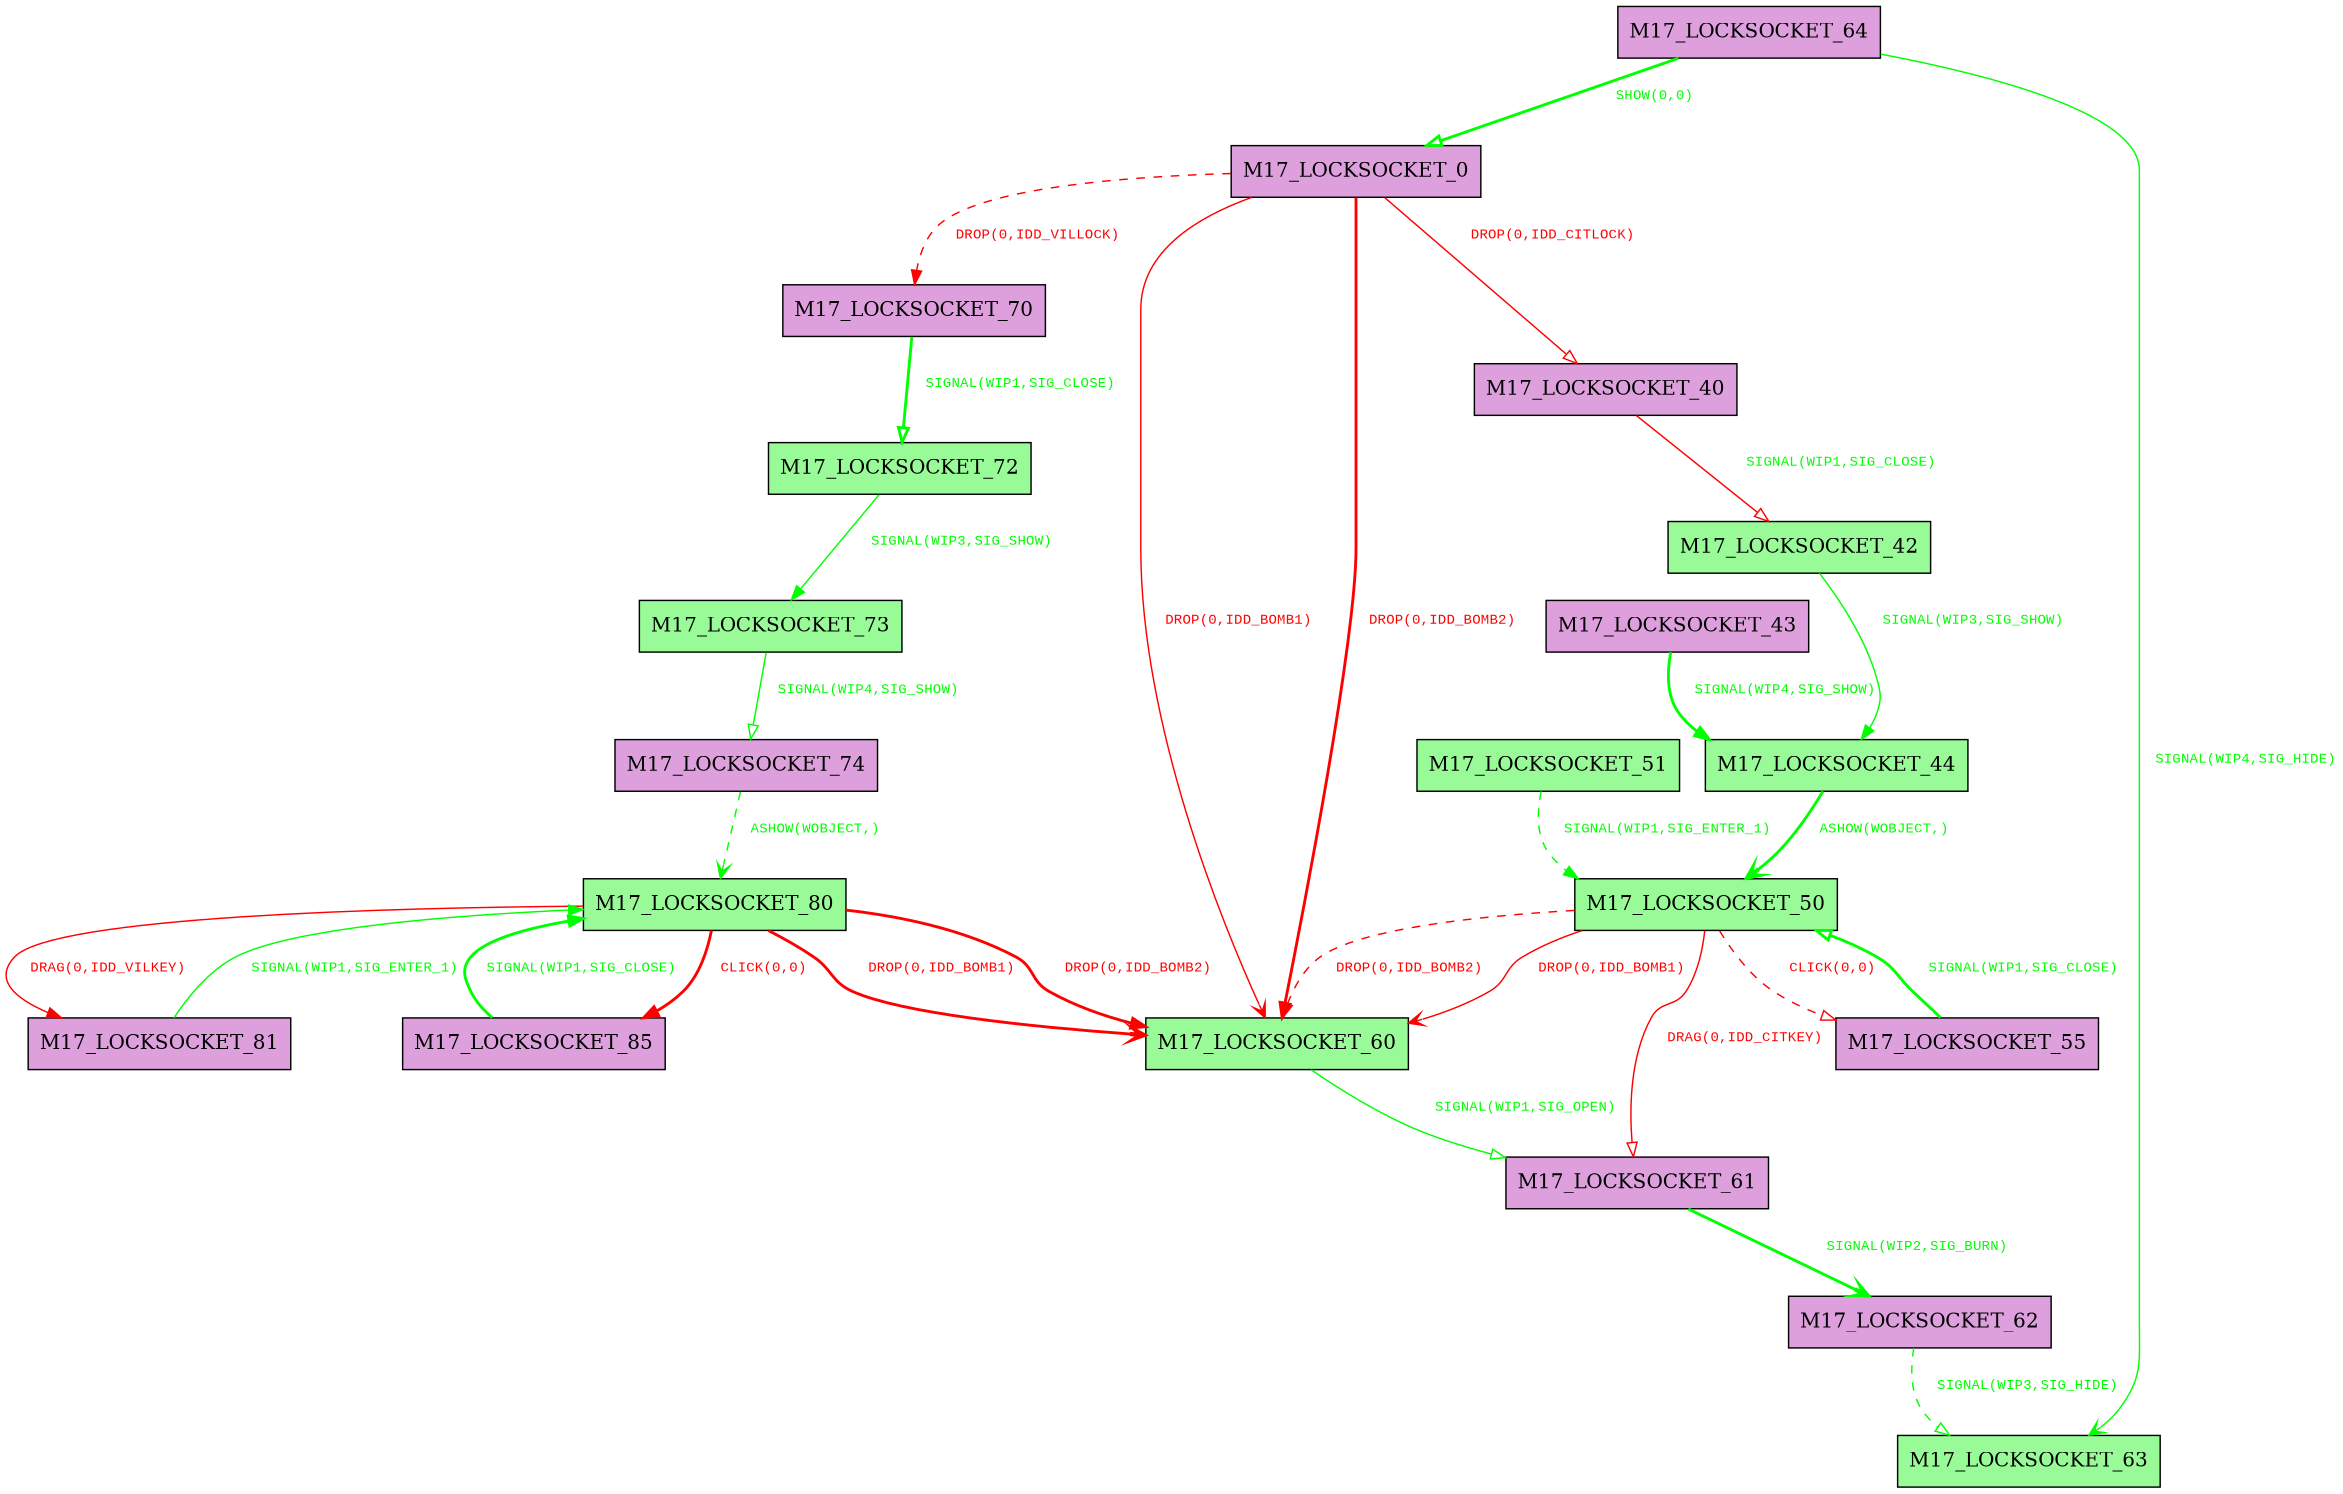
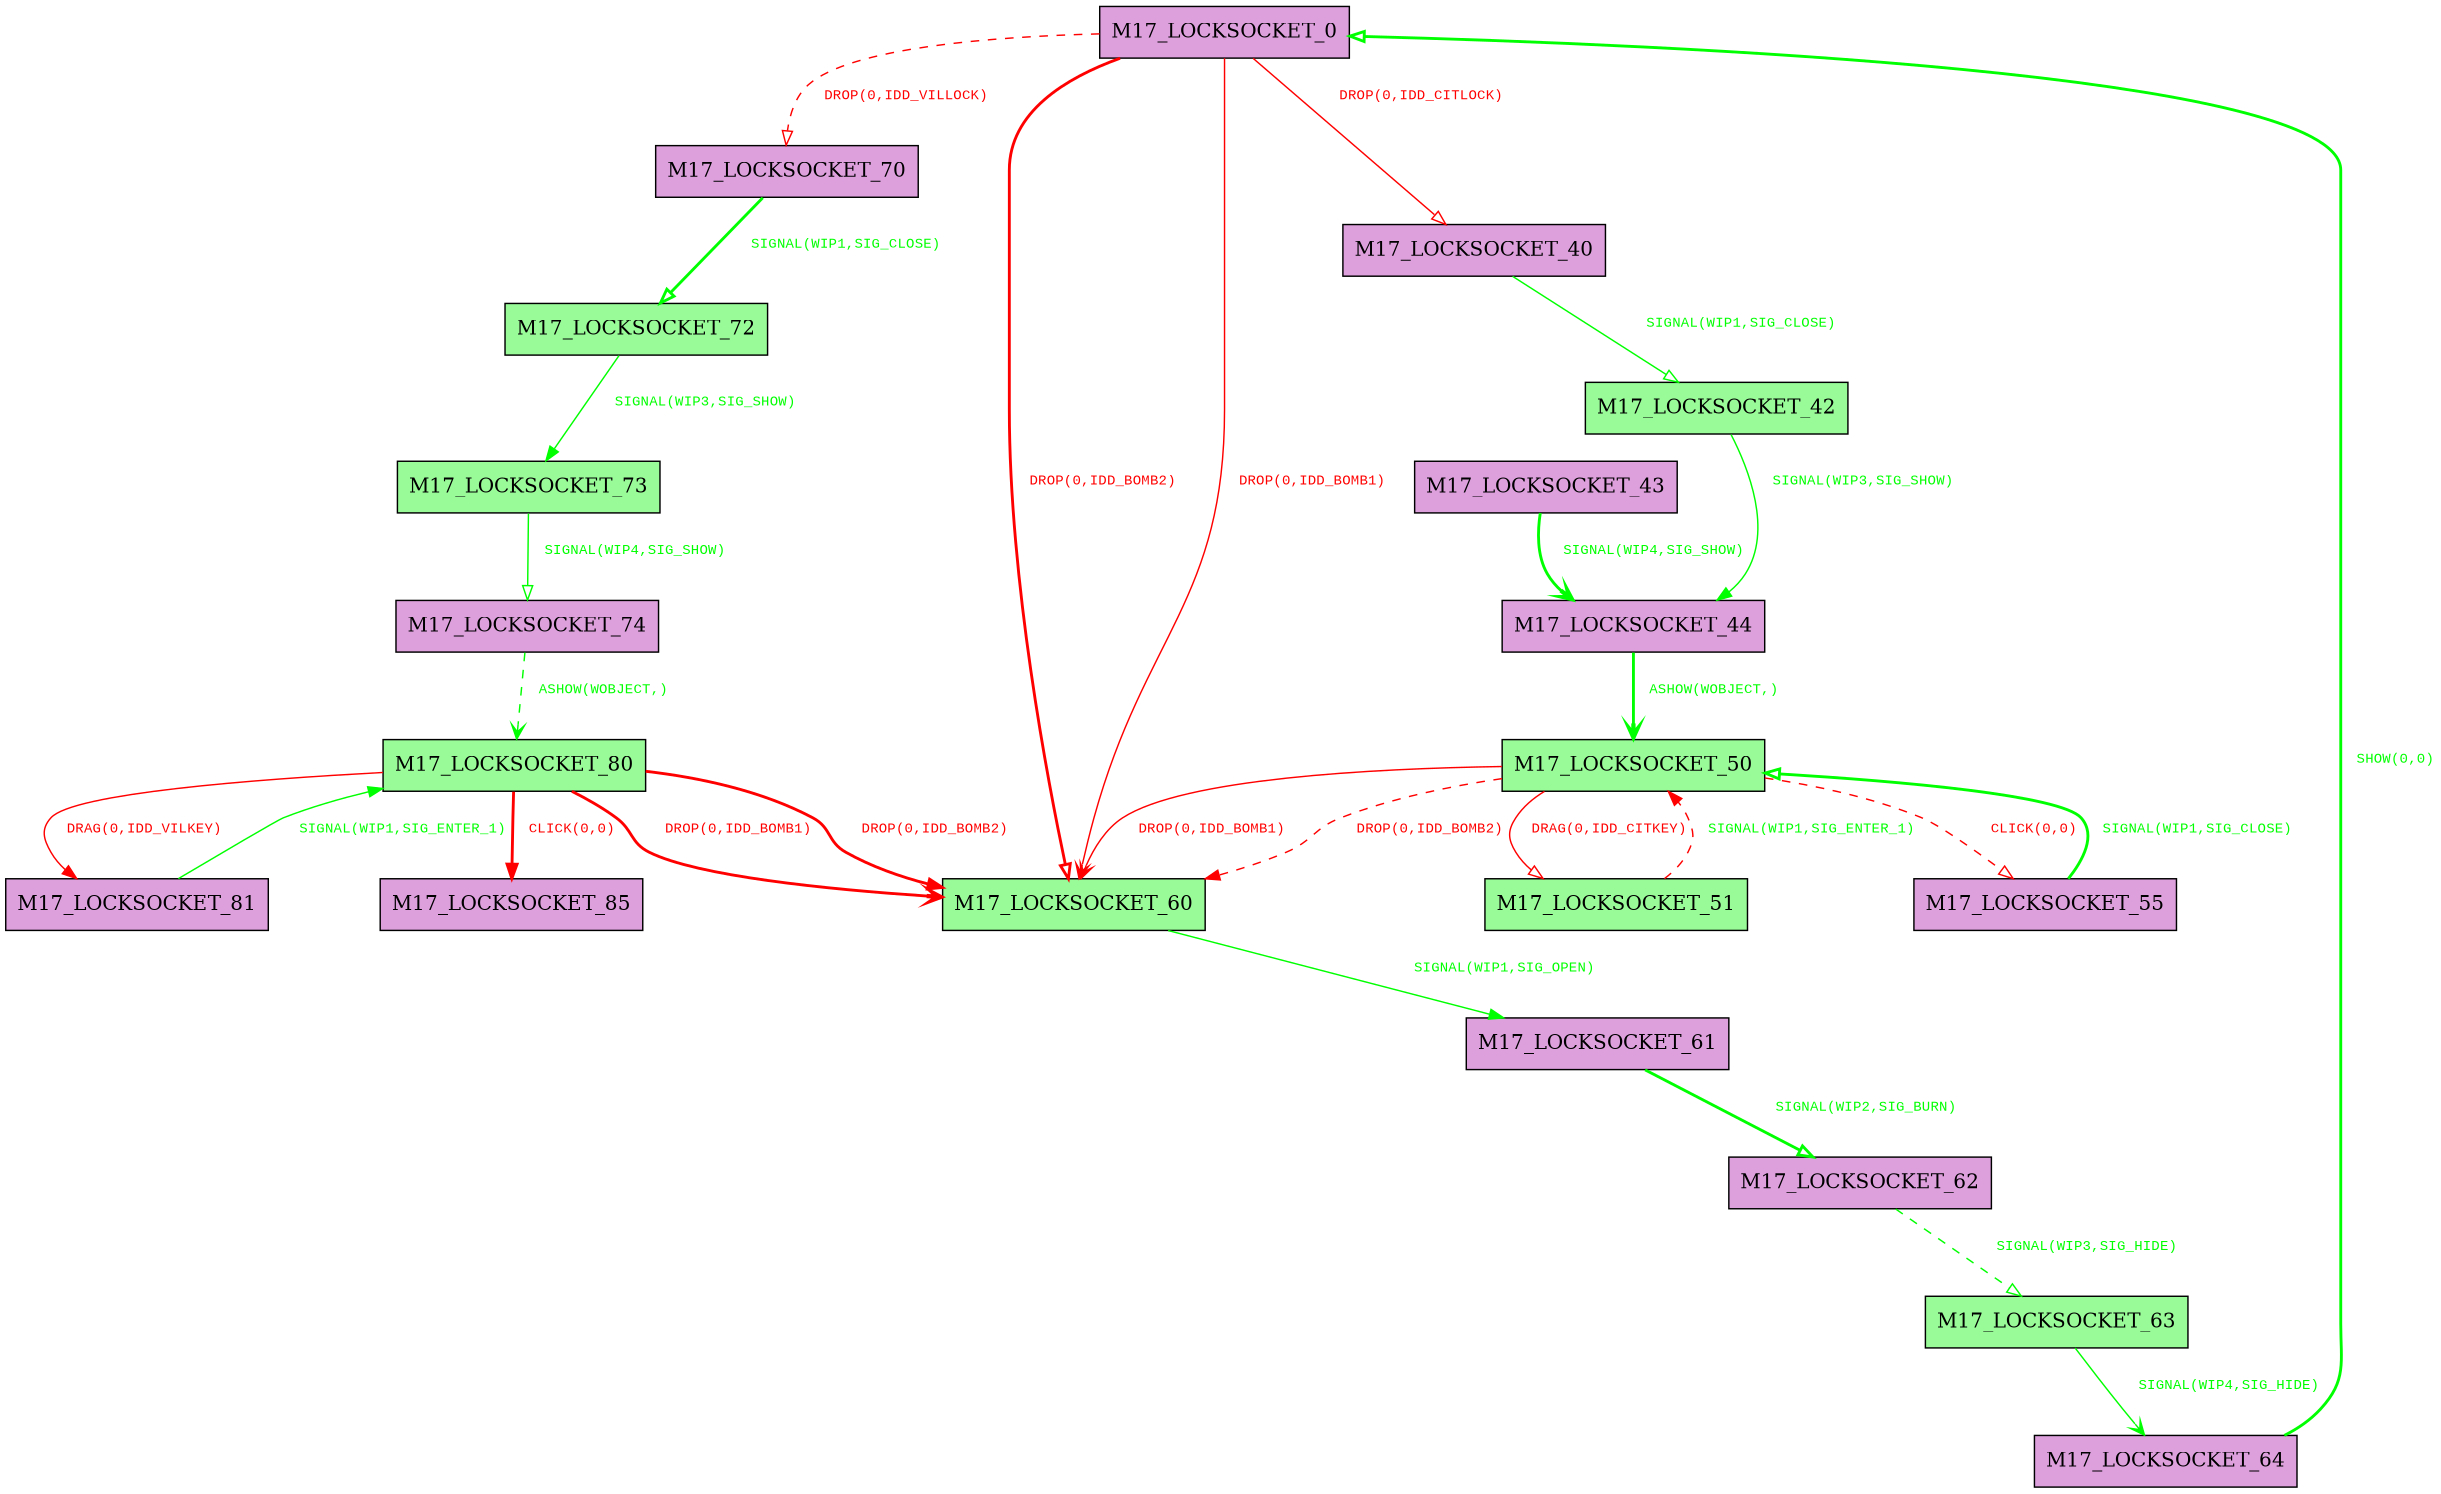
(1056, 187) -> (925, 47)
(1697, 464) -> (1589, 325)
(2139, 657) -> (2105, 1386)
(1671, 696) -> (1541, 555)
(1837, 765) -> (1633, 626)
(1541, 835) -> (1692, 843)
(484, 946) -> none
(1647, 1026) -> (1511, 827)
(1397, 1121) -> (1329, 972)
(1772, 1249) -> (1723, 1110)
